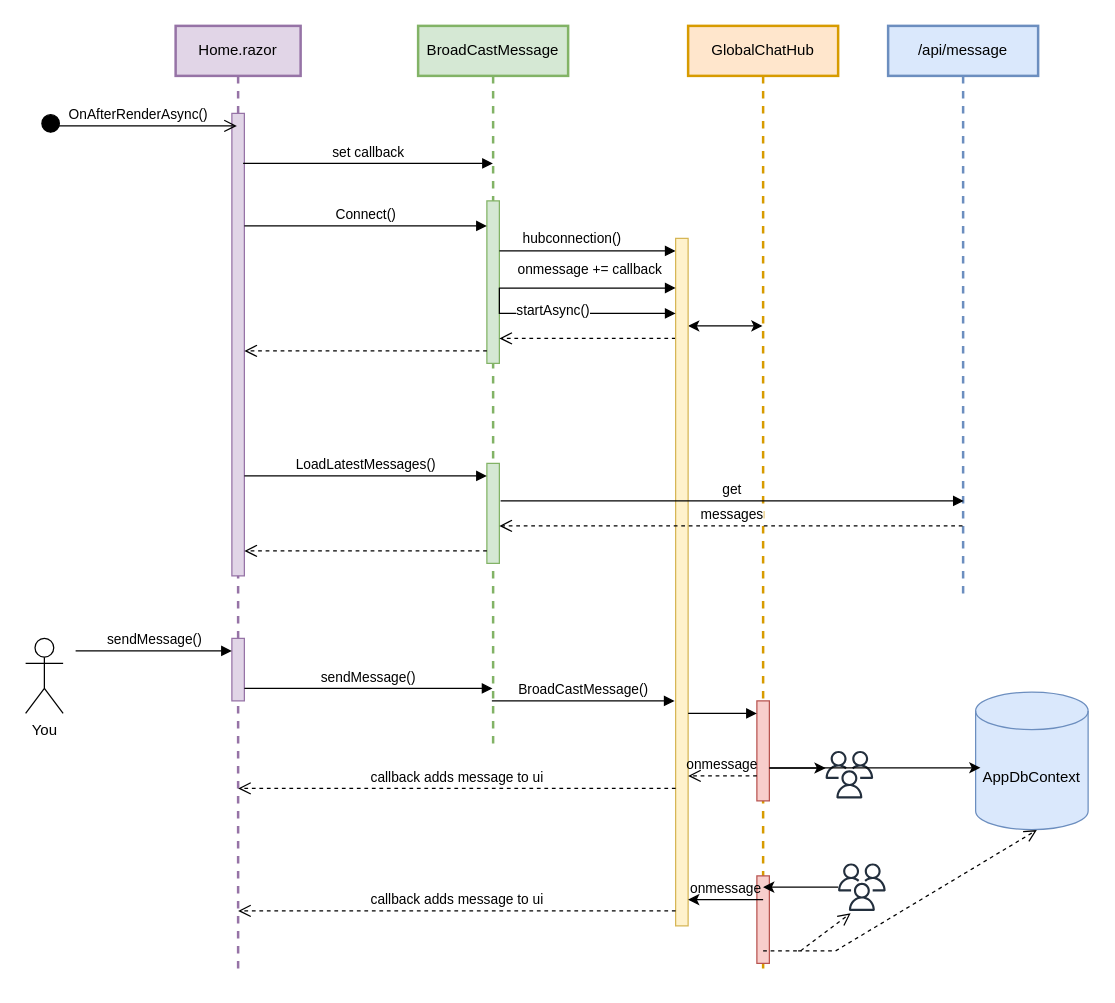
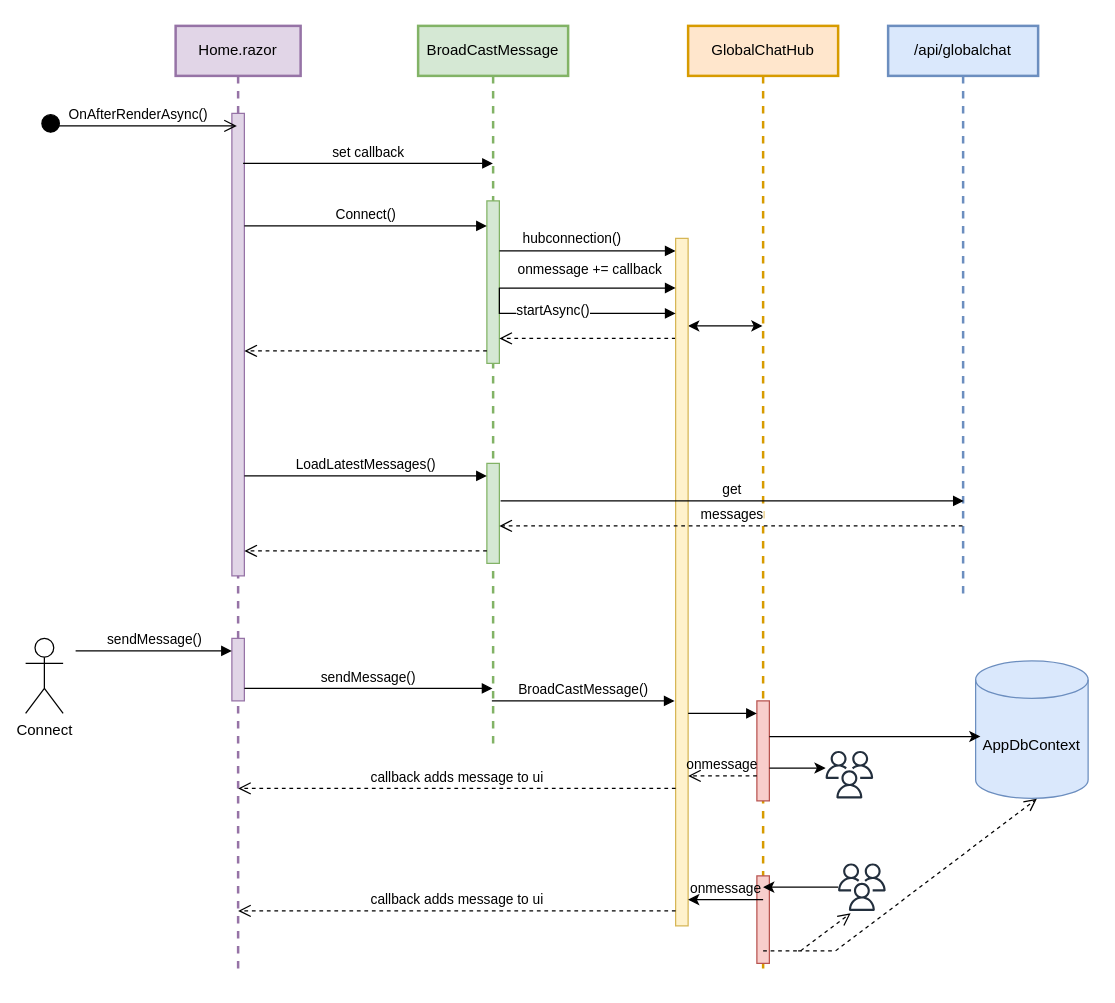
(963, 51) -> (963, 51)
(45, 731) -> (45, 731)
(1032, 761) -> (1032, 729)
